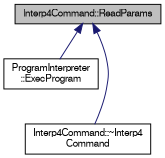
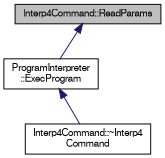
(108, 78) -> (72, 111)
